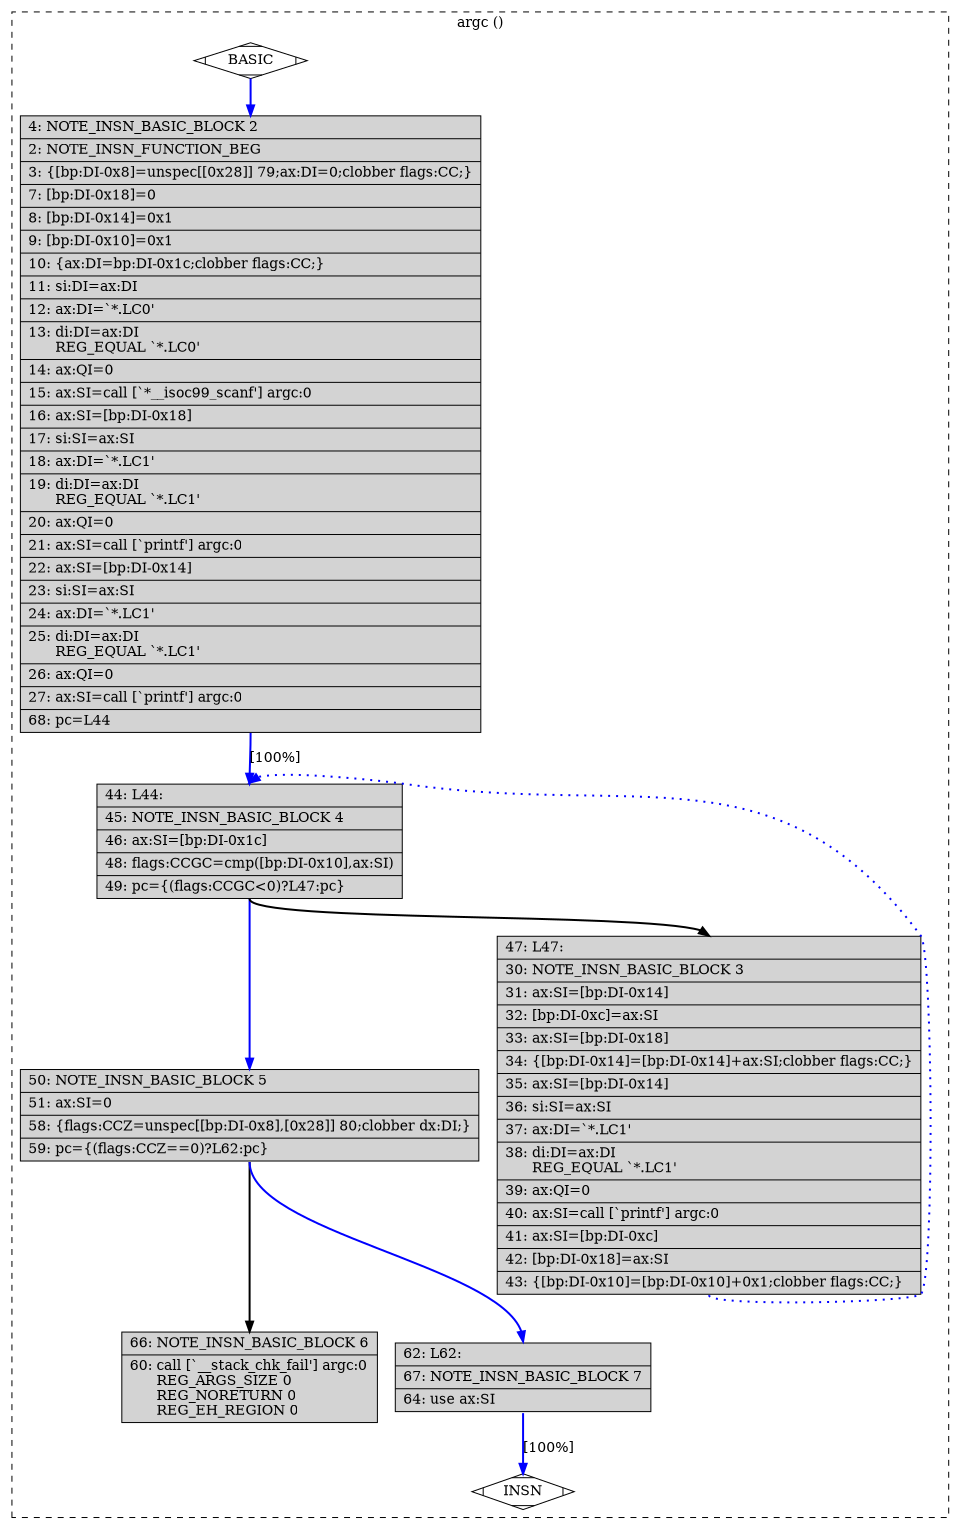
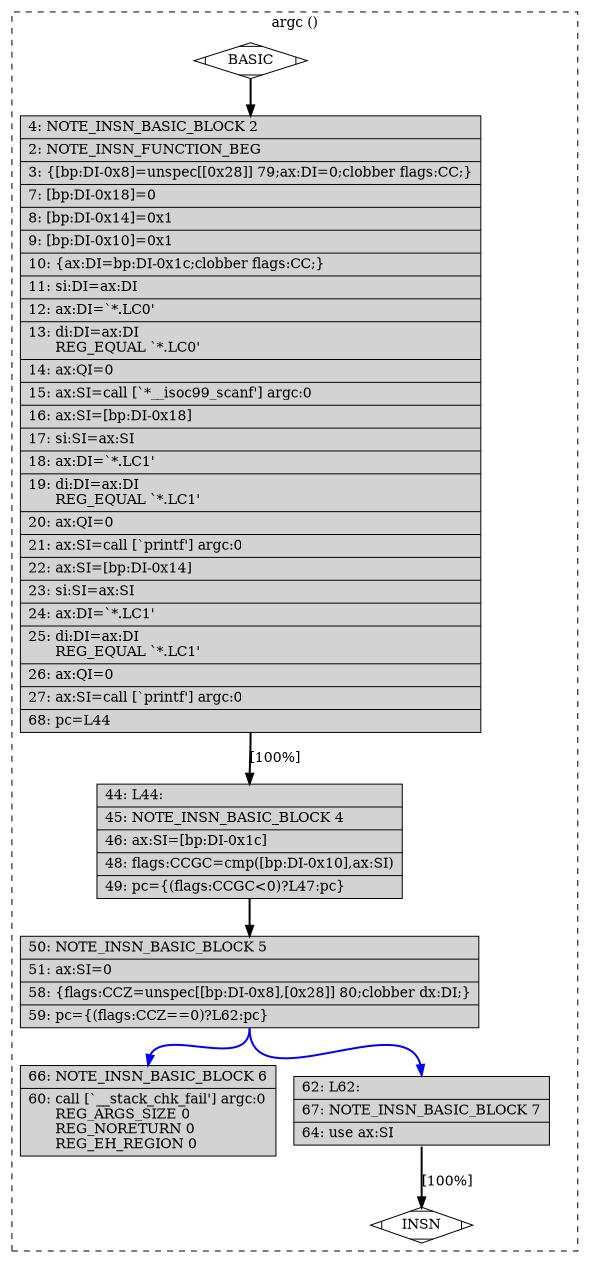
(251, 92) -> (251, 92)
(250, 753) -> (250, 753)
(250, 979) -> (250, 912)
(709, 1115) -> none
(250, 1242) -> (204, 1047)
(523, 1438) -> (422, 1172)
